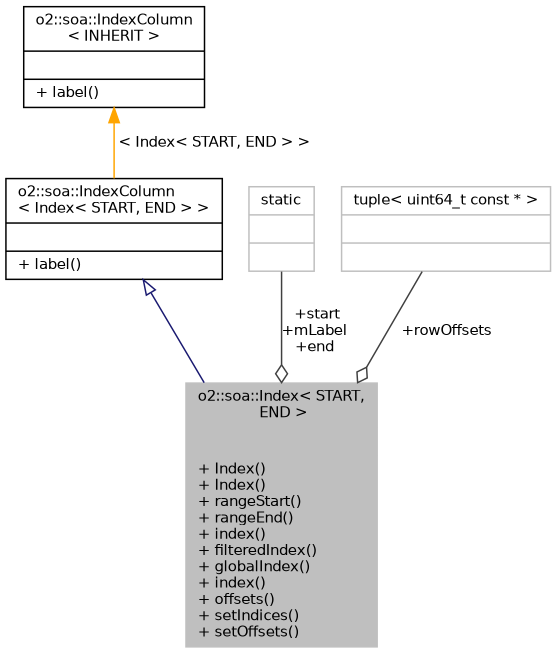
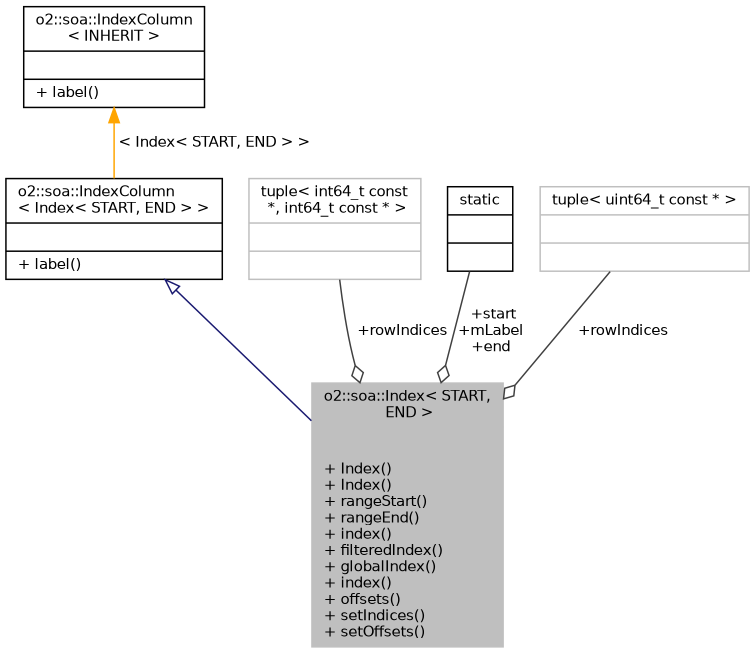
(282, 229) -> (480, 229)
none -> (335, 229)
(445, 331) -> (621, 331)
